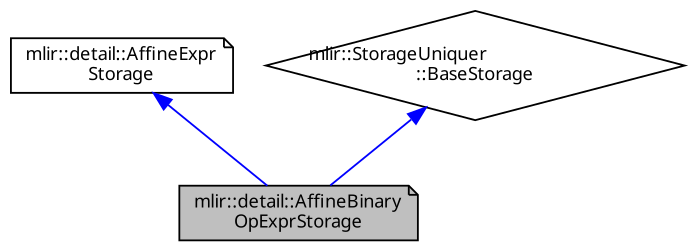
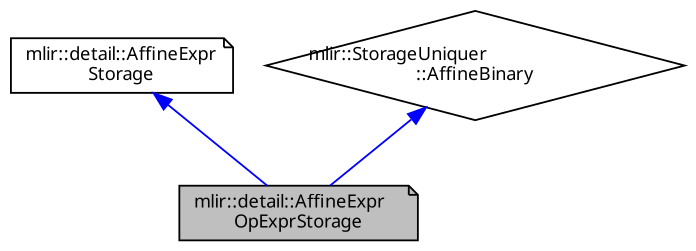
(475, 66) -> (475, 66)
(299, 213) -> (299, 213)
